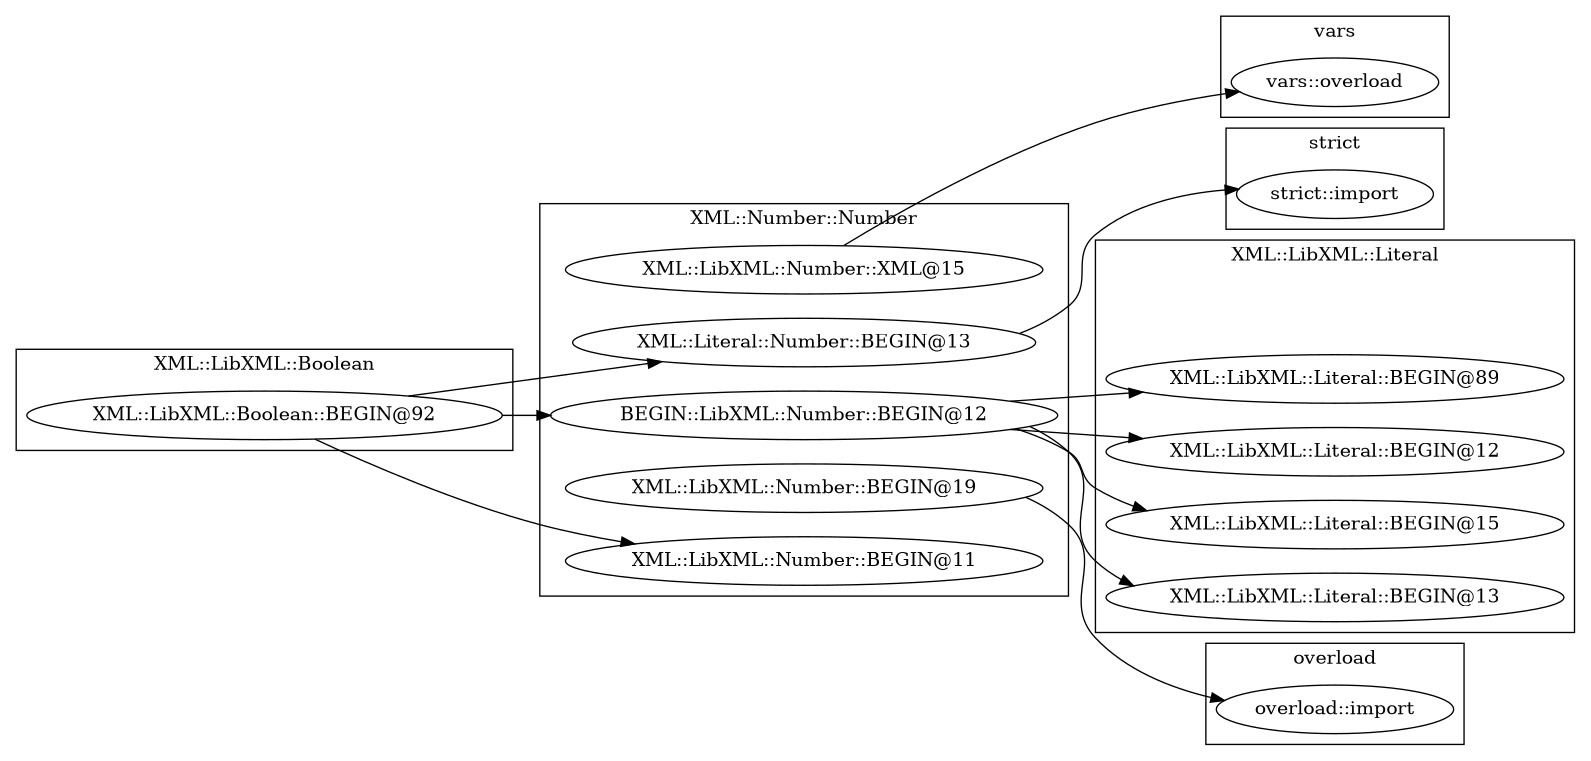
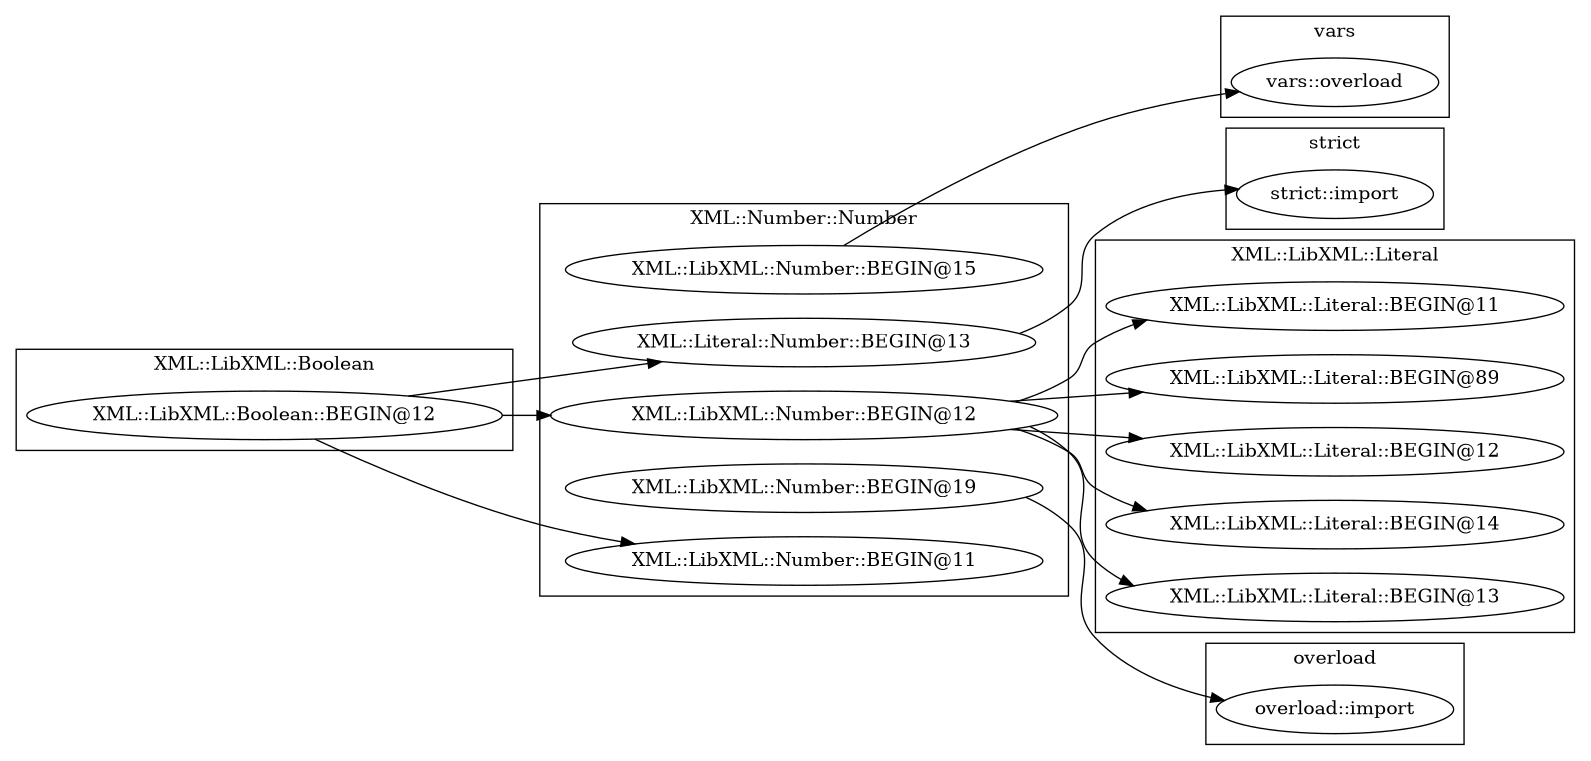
(804, 270) -> (804, 270)
none -> (1335, 306)
(265, 415) -> (265, 415)
(804, 415) -> (804, 415)
(1335, 525) -> (1335, 525)
